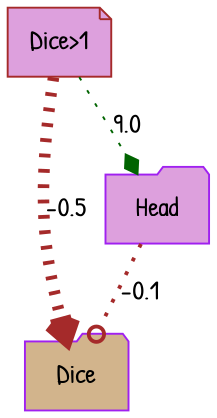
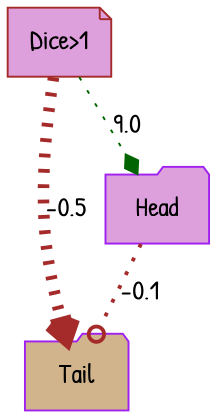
(77, 376) -> (77, 376)
